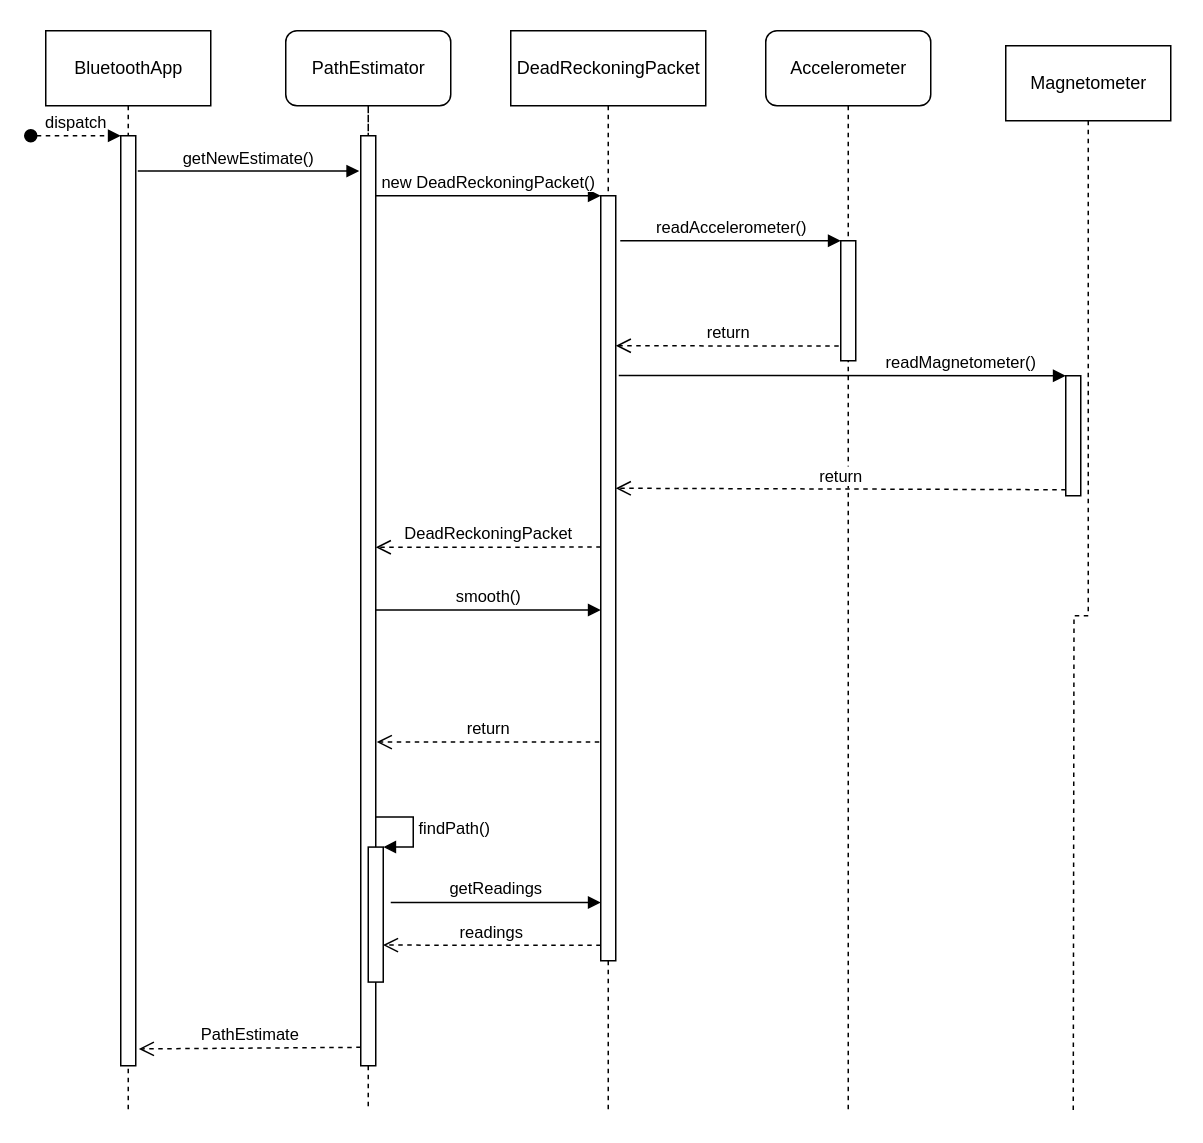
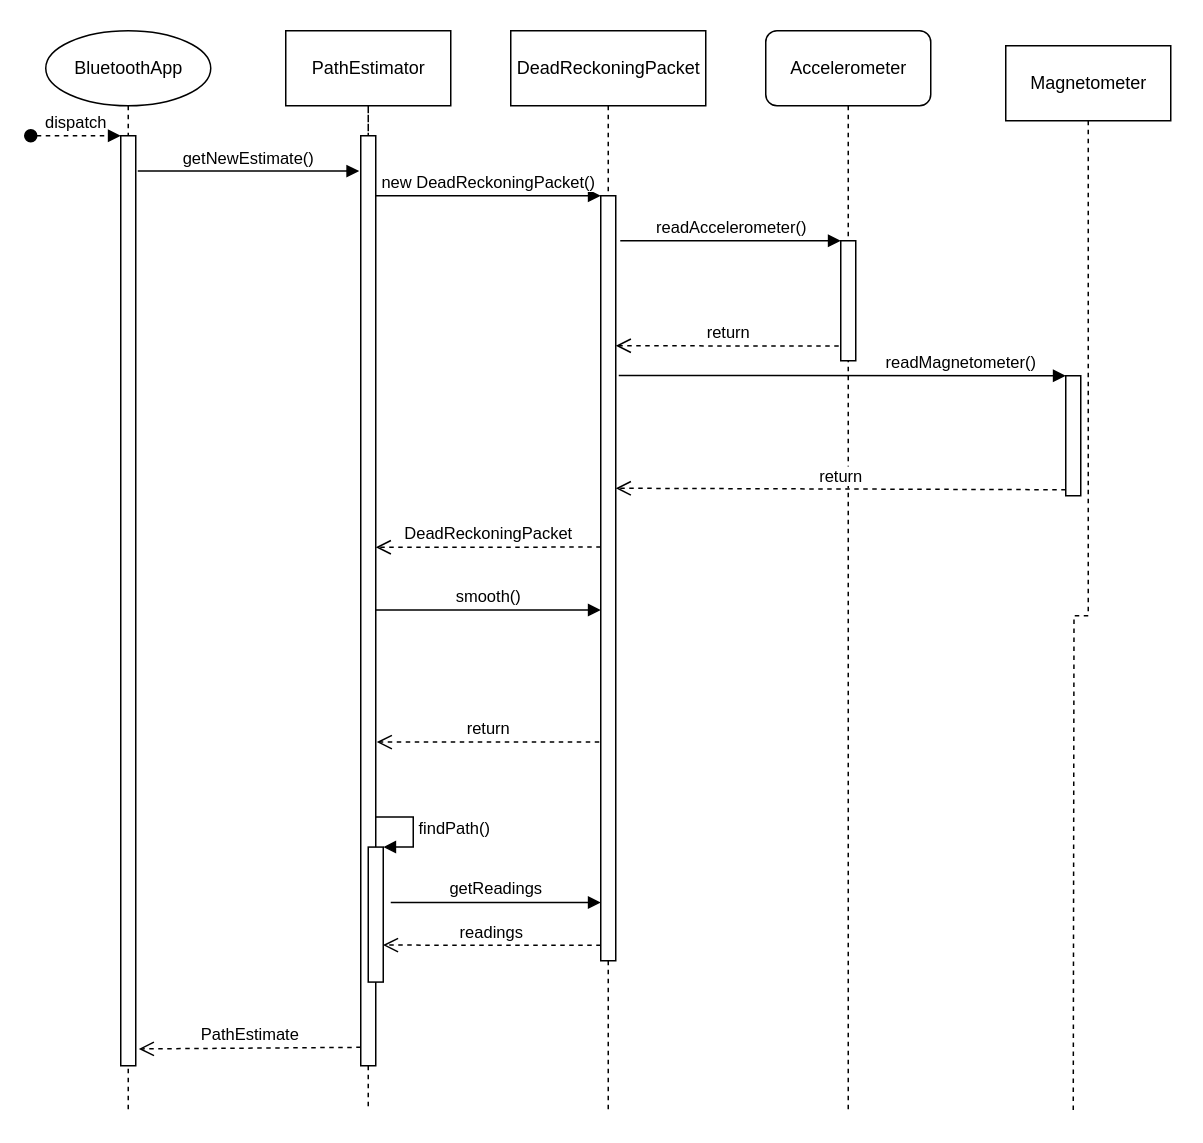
(128, 68) -> (128, 68)
(368, 68) -> (368, 68)
